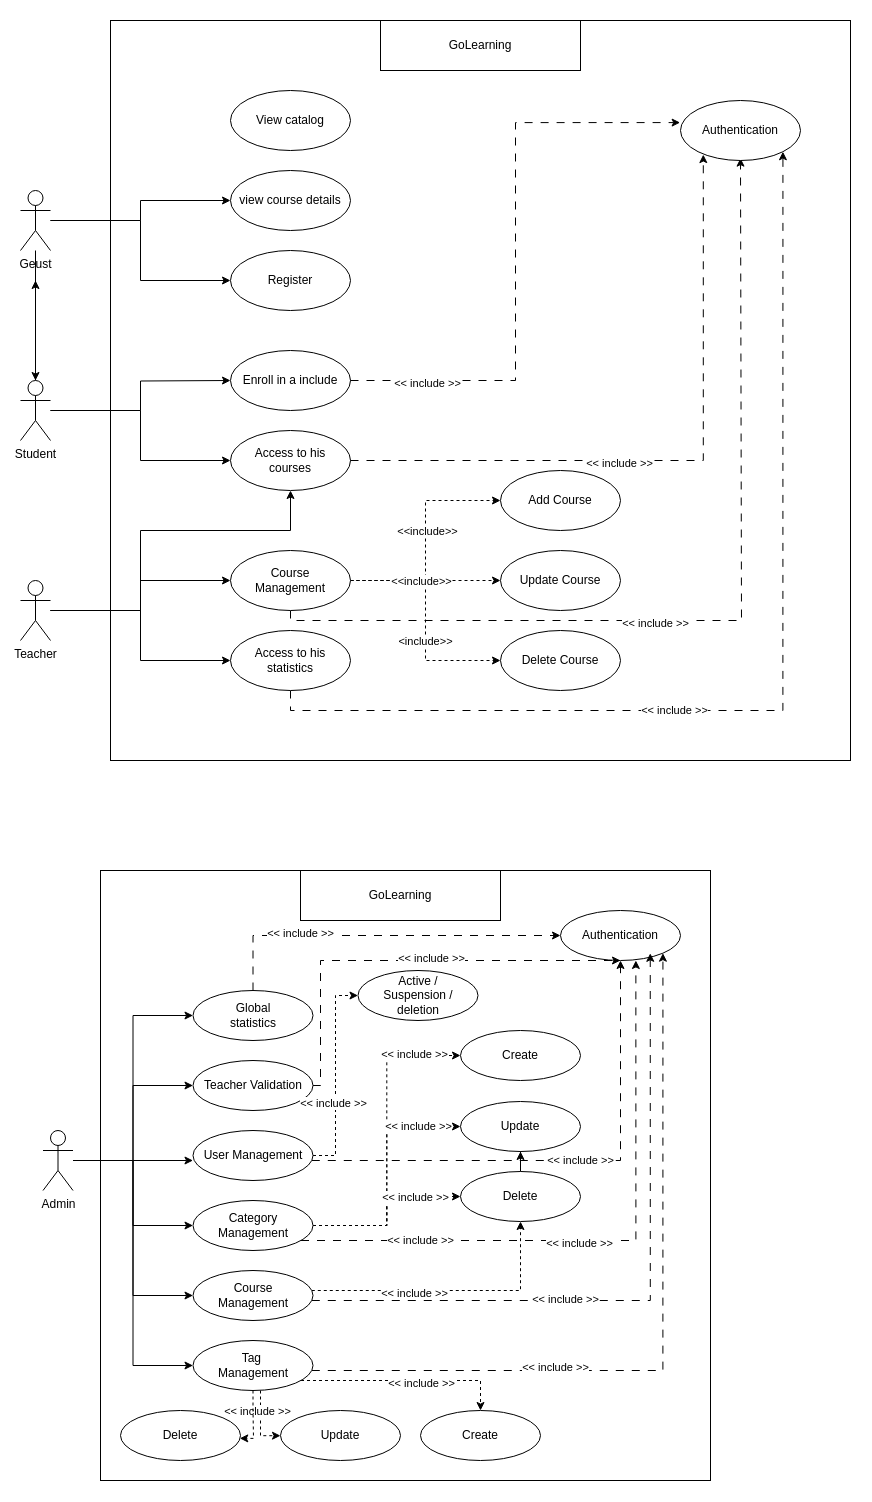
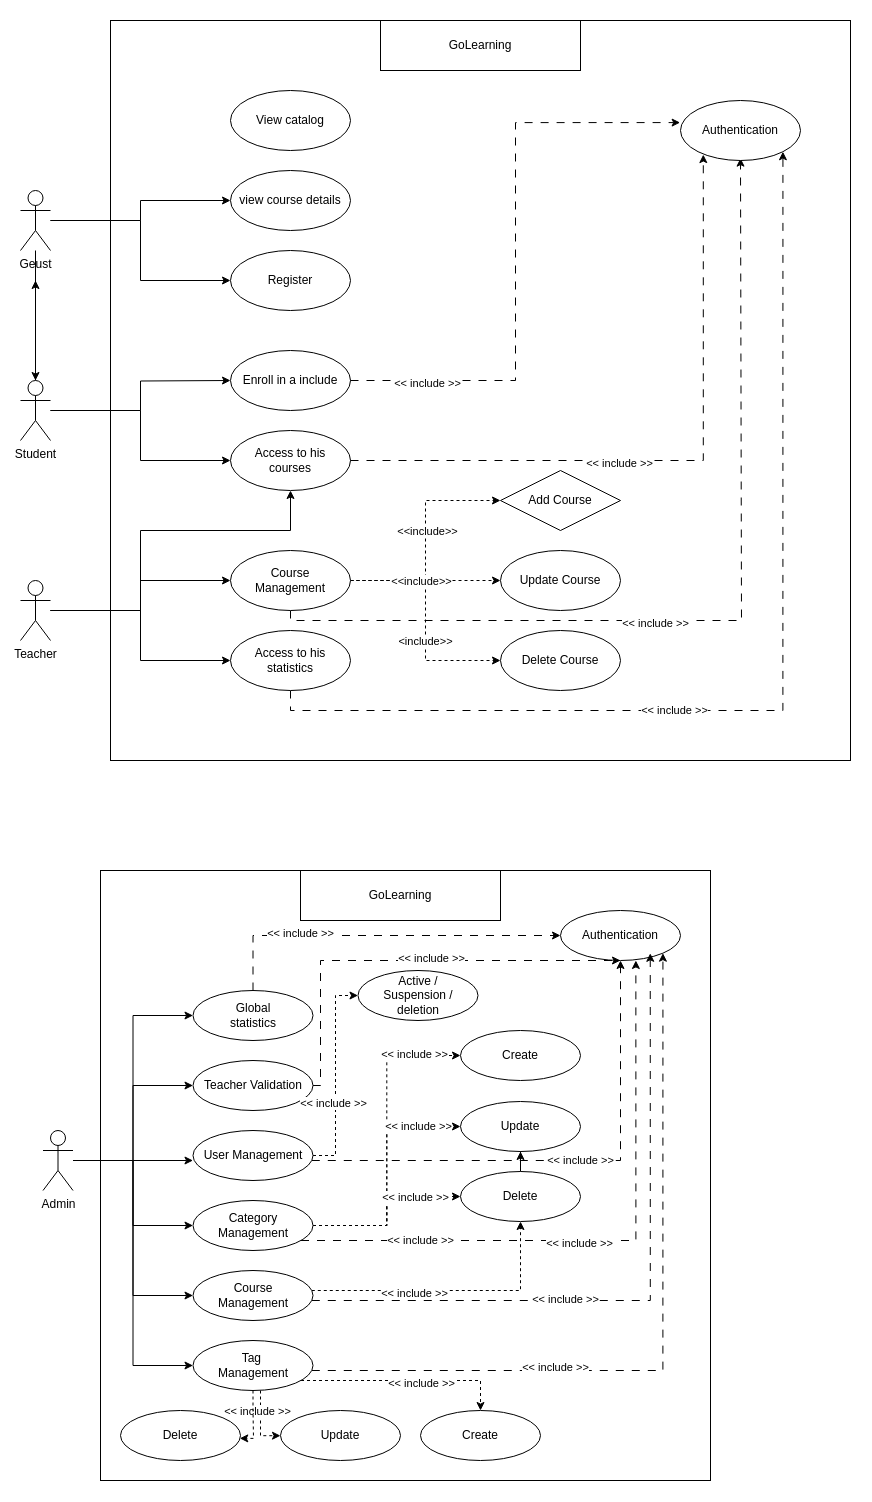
(561, 501) -> (561, 501)
